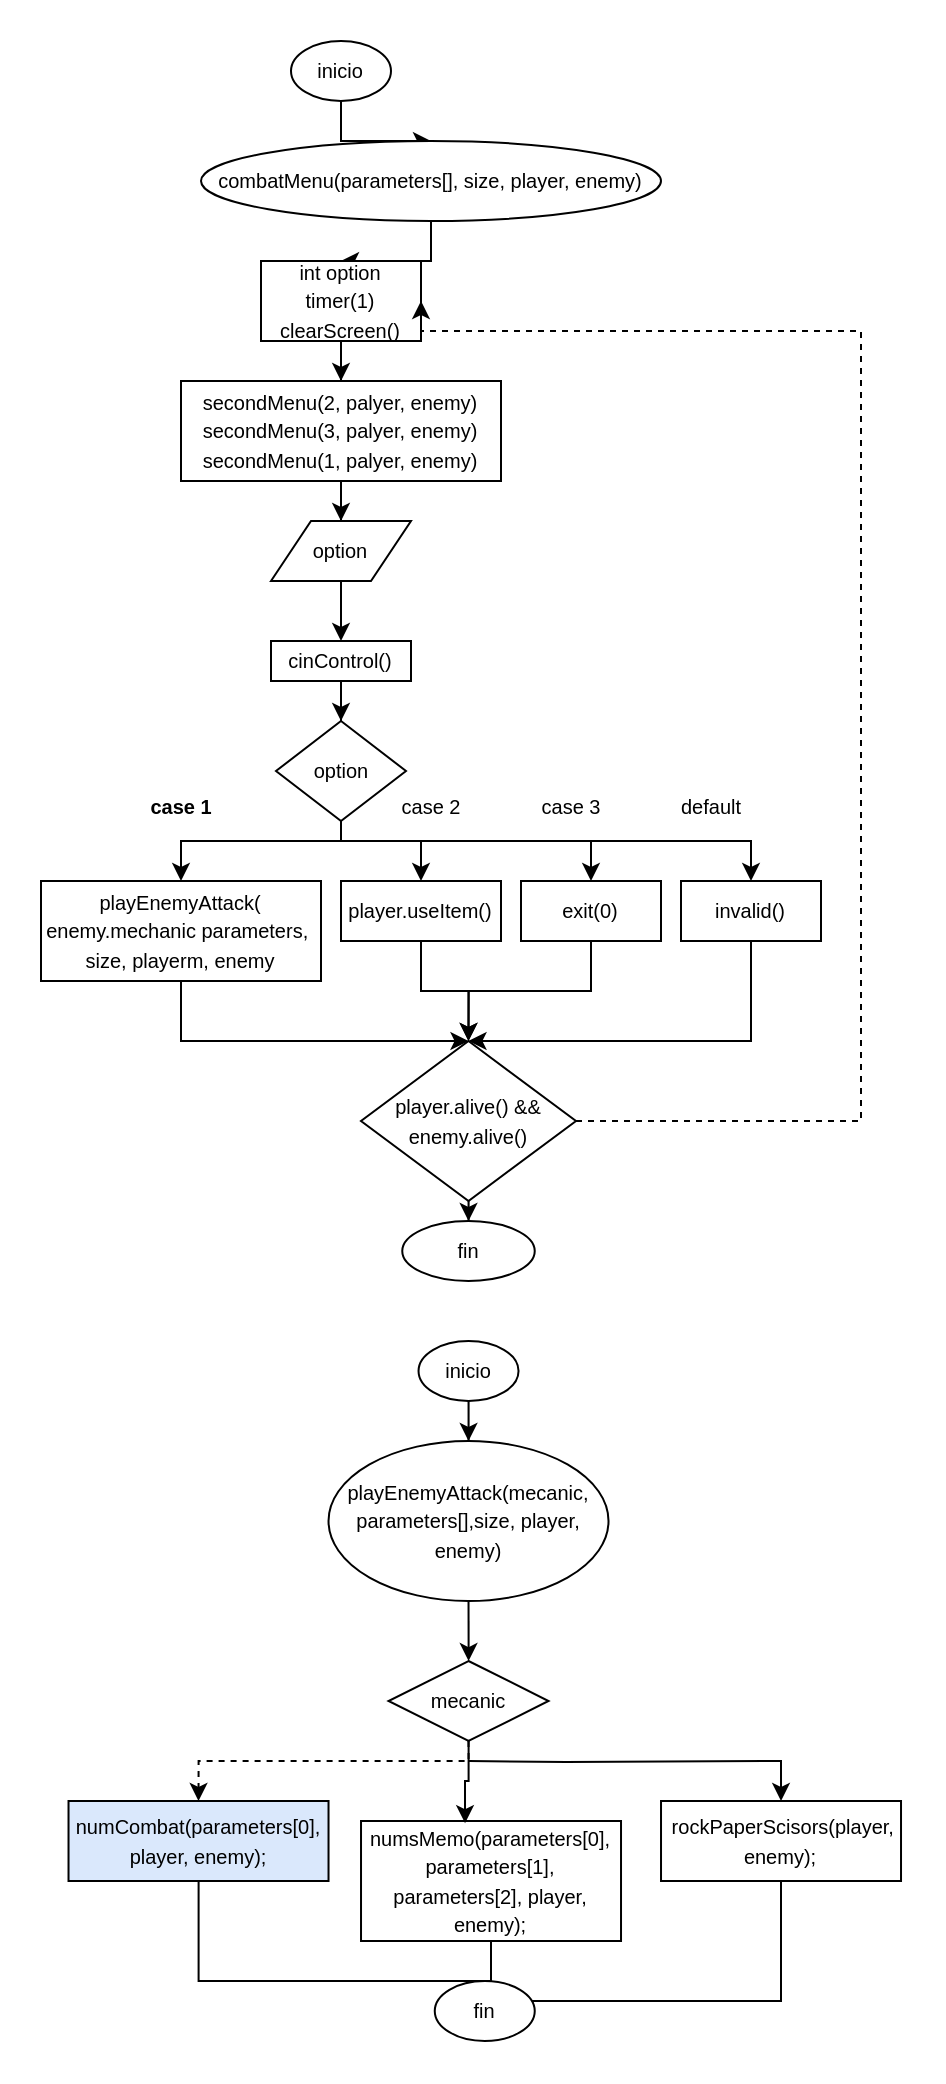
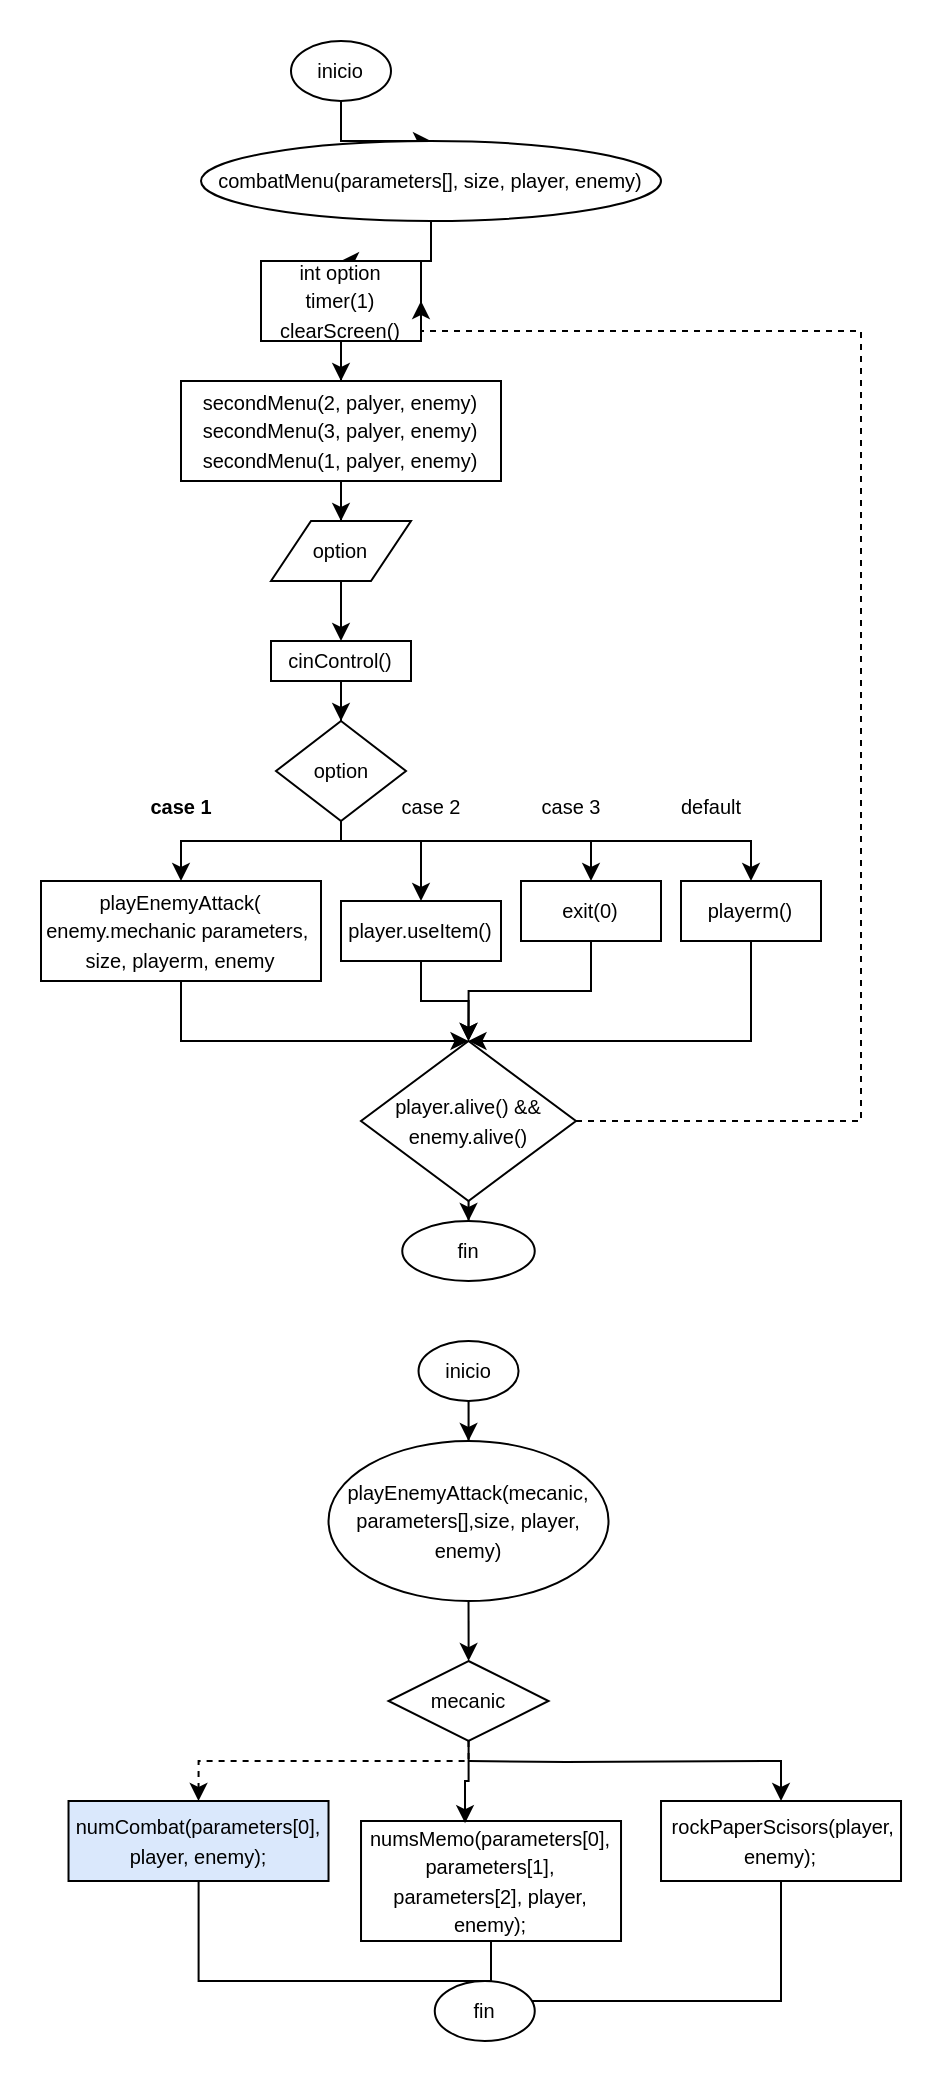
(421, 911) -> (421, 931)
(751, 911) -> (751, 911)
